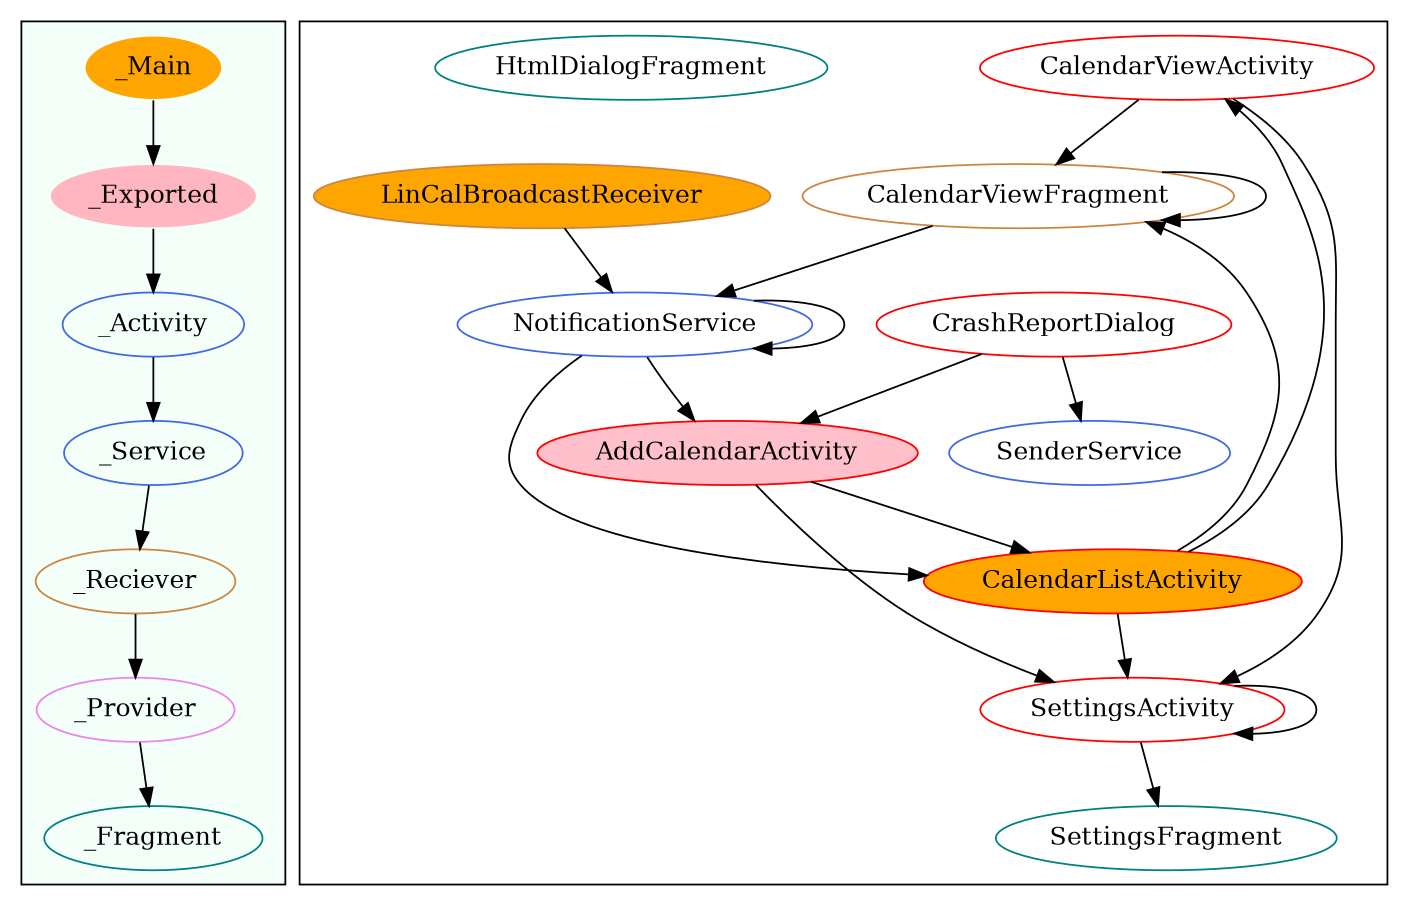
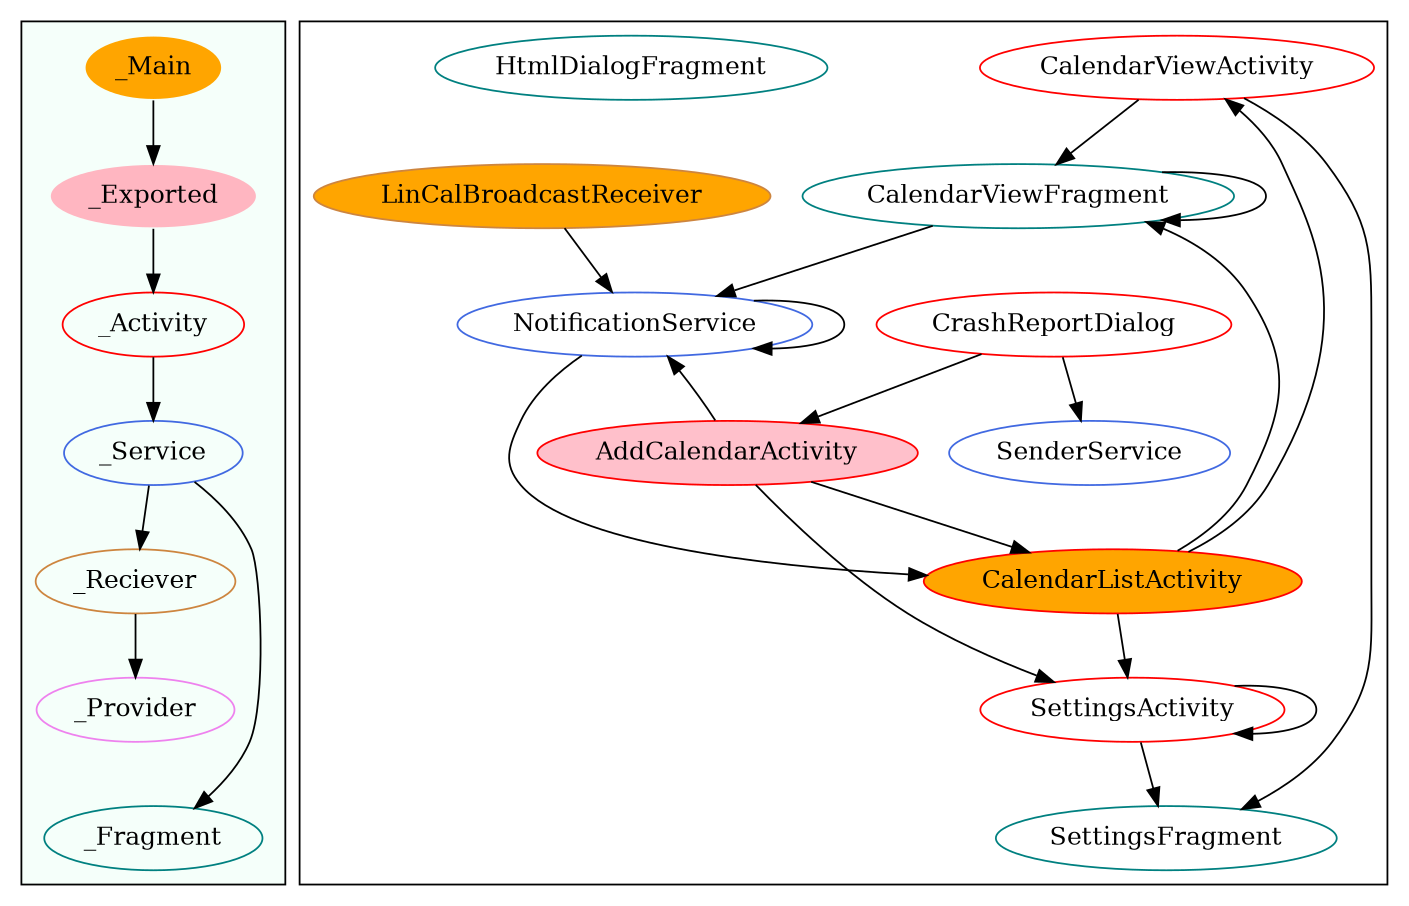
(1018, 196) -> (1018, 196)
(153, 325) -> (153, 325)
(665, 382) -> (698, 395)
(1336, 391) -> (1371, 447)
(143, 765) -> (260, 636)
